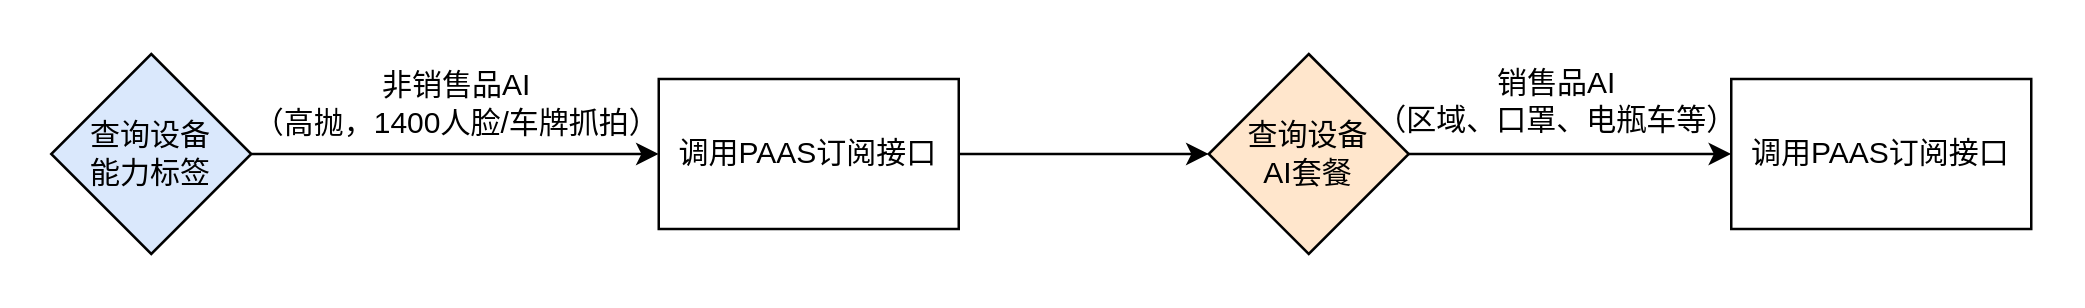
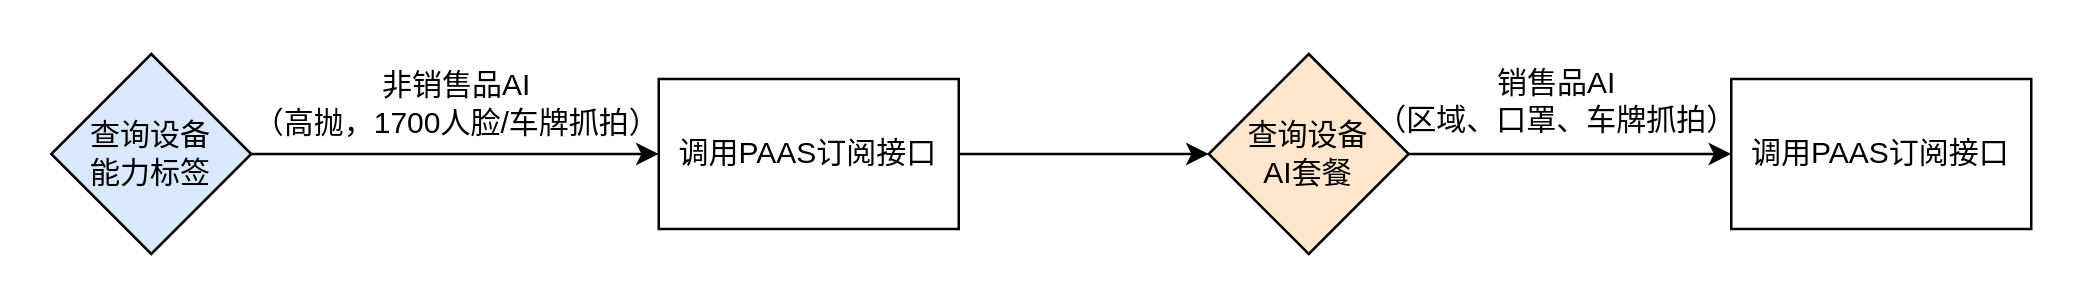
(1558, 101) -> (1558, 101)
(458, 104) -> (458, 104)
